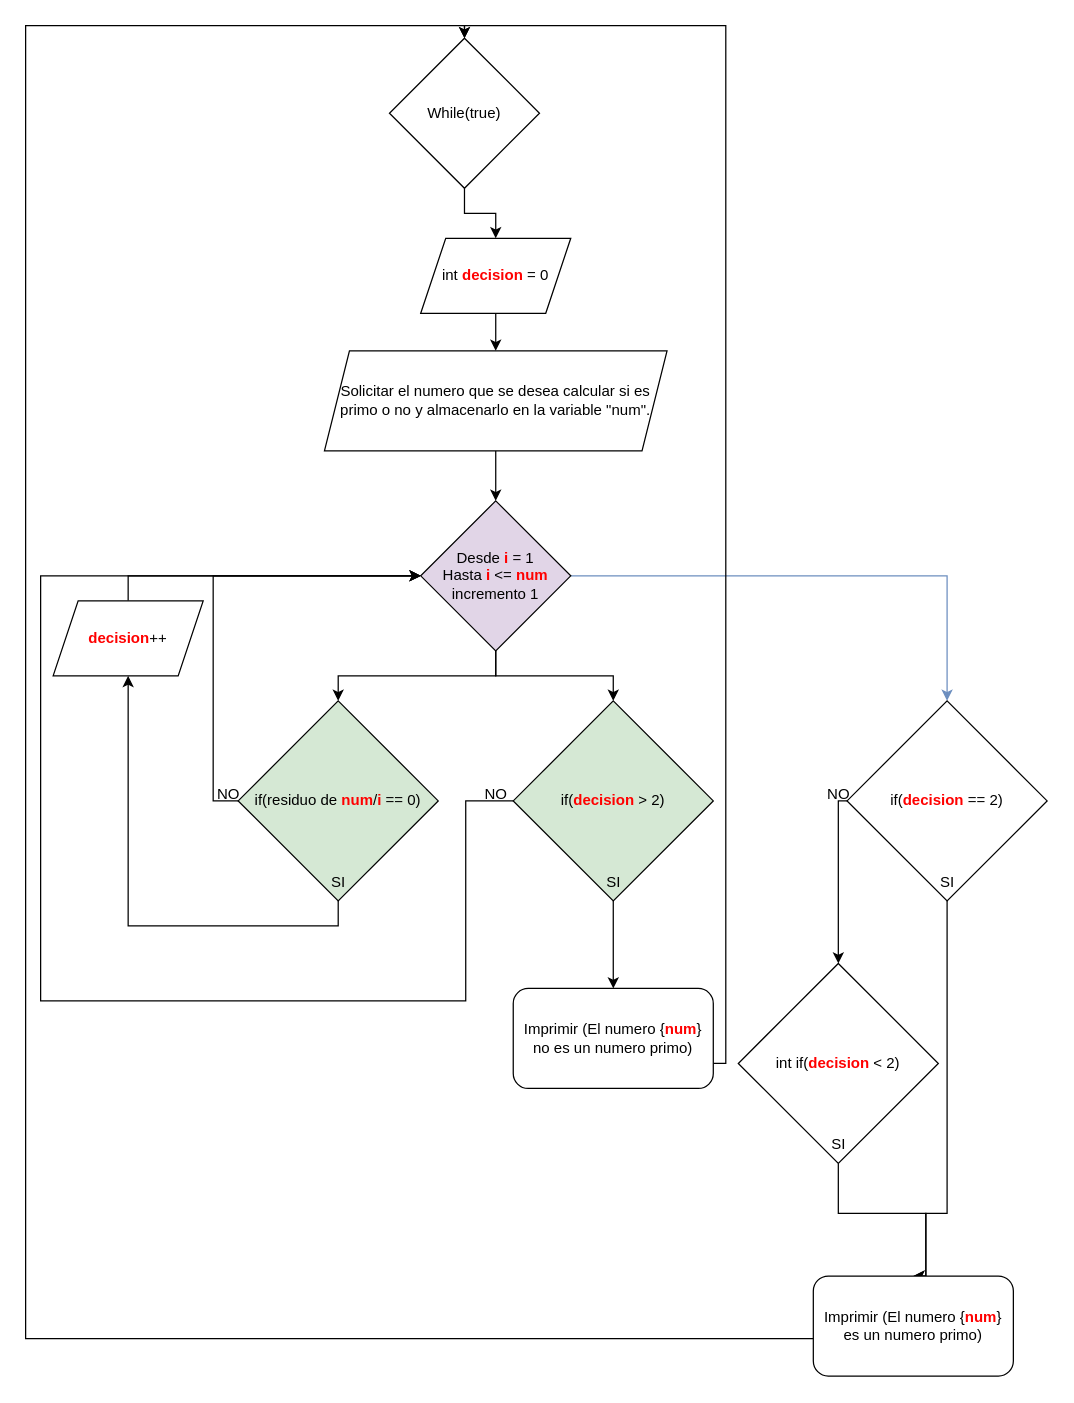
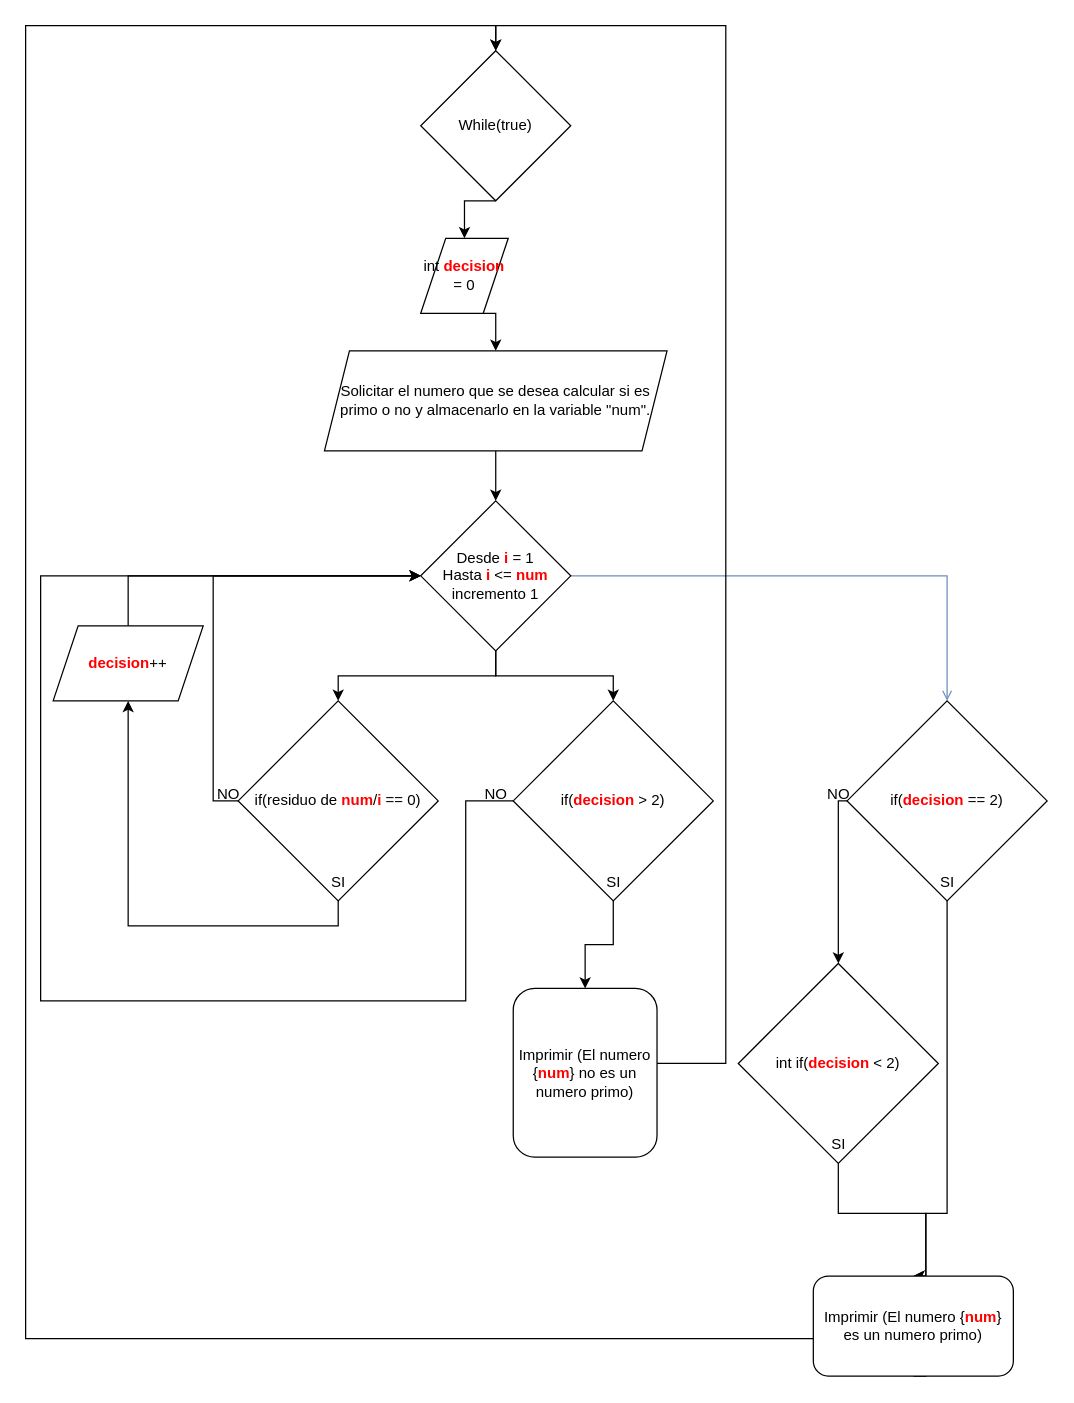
(464, 113) -> (496, 126)
(496, 276) -> (464, 276)
(496, 576) -> (496, 576)
(128, 638) -> (128, 663)
(947, 691) -> (947, 692)
(338, 801) -> (338, 801)
(613, 801) -> (613, 801)
(613, 1038) -> (585, 1073)
